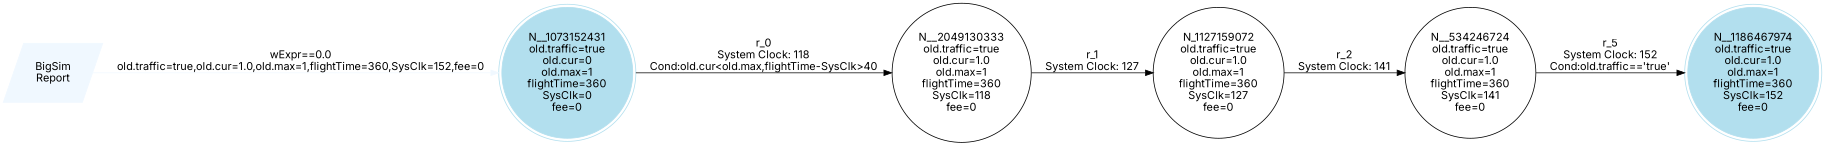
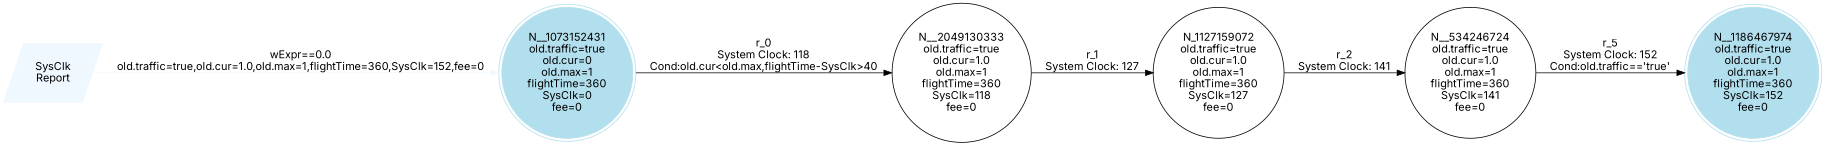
(53, 73) -> (53, 73)
